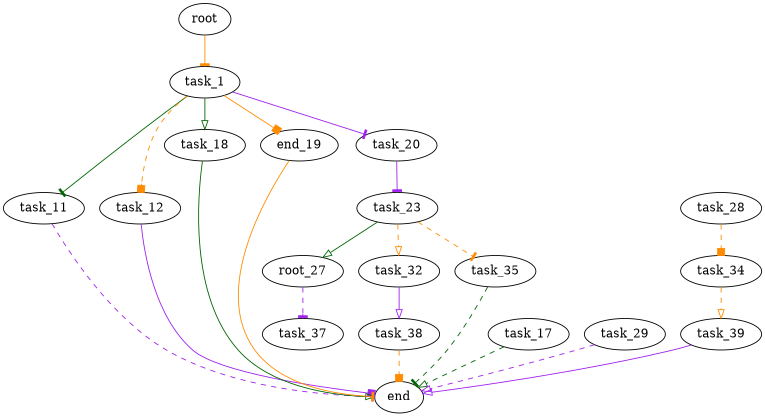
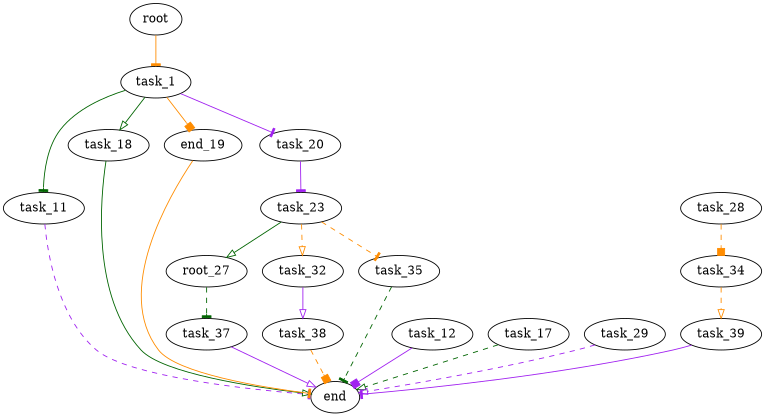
(154, 134) -> none
(303, 301) -> (207, 301)
none -> (270, 365)
(562, 372) -> (529, 375)
